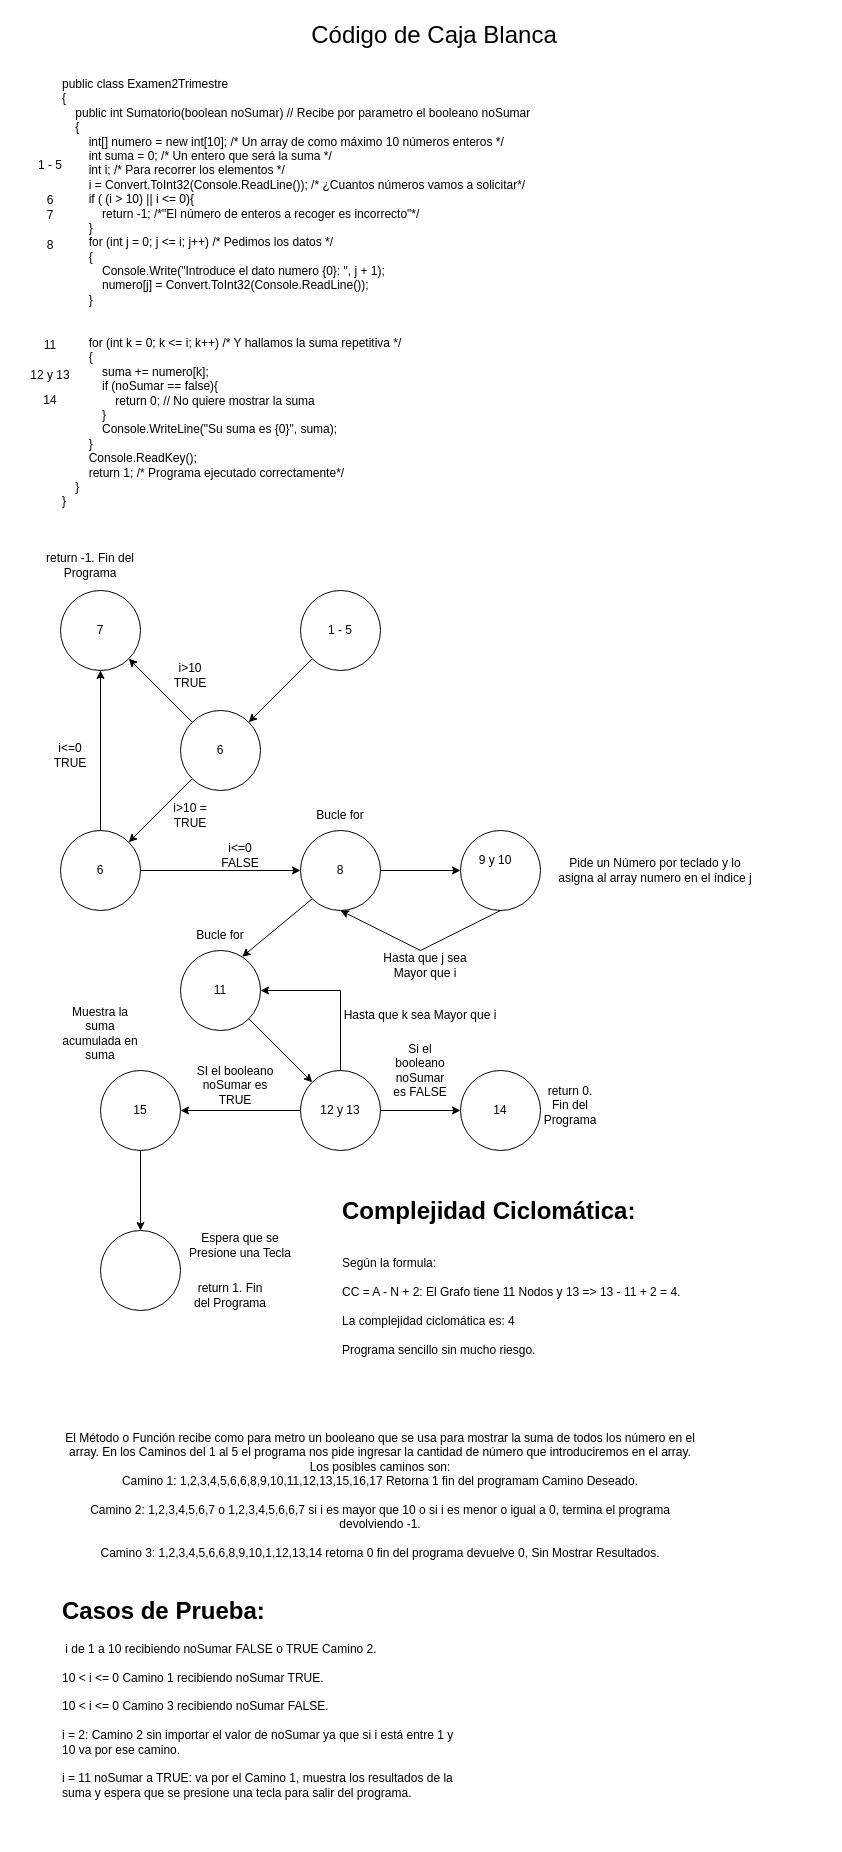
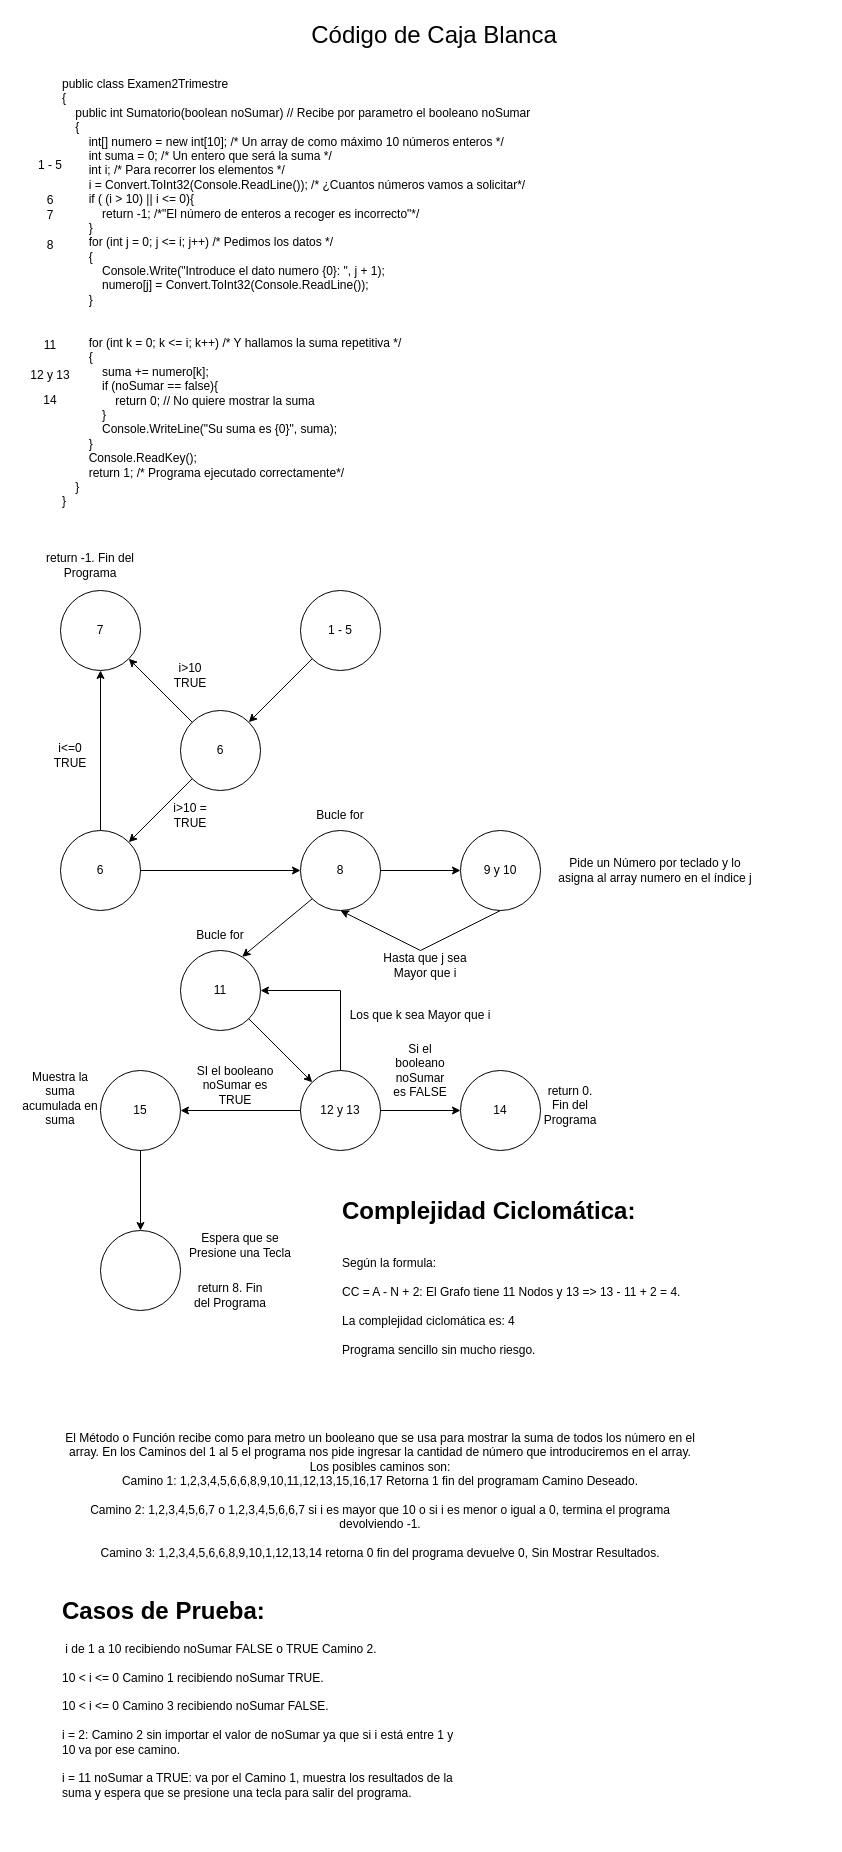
(241, 856) -> none
(496, 861) -> (501, 871)
(421, 1016) -> (421, 1016)
(101, 1033) -> (61, 1098)
(231, 1296) -> (231, 1296)
